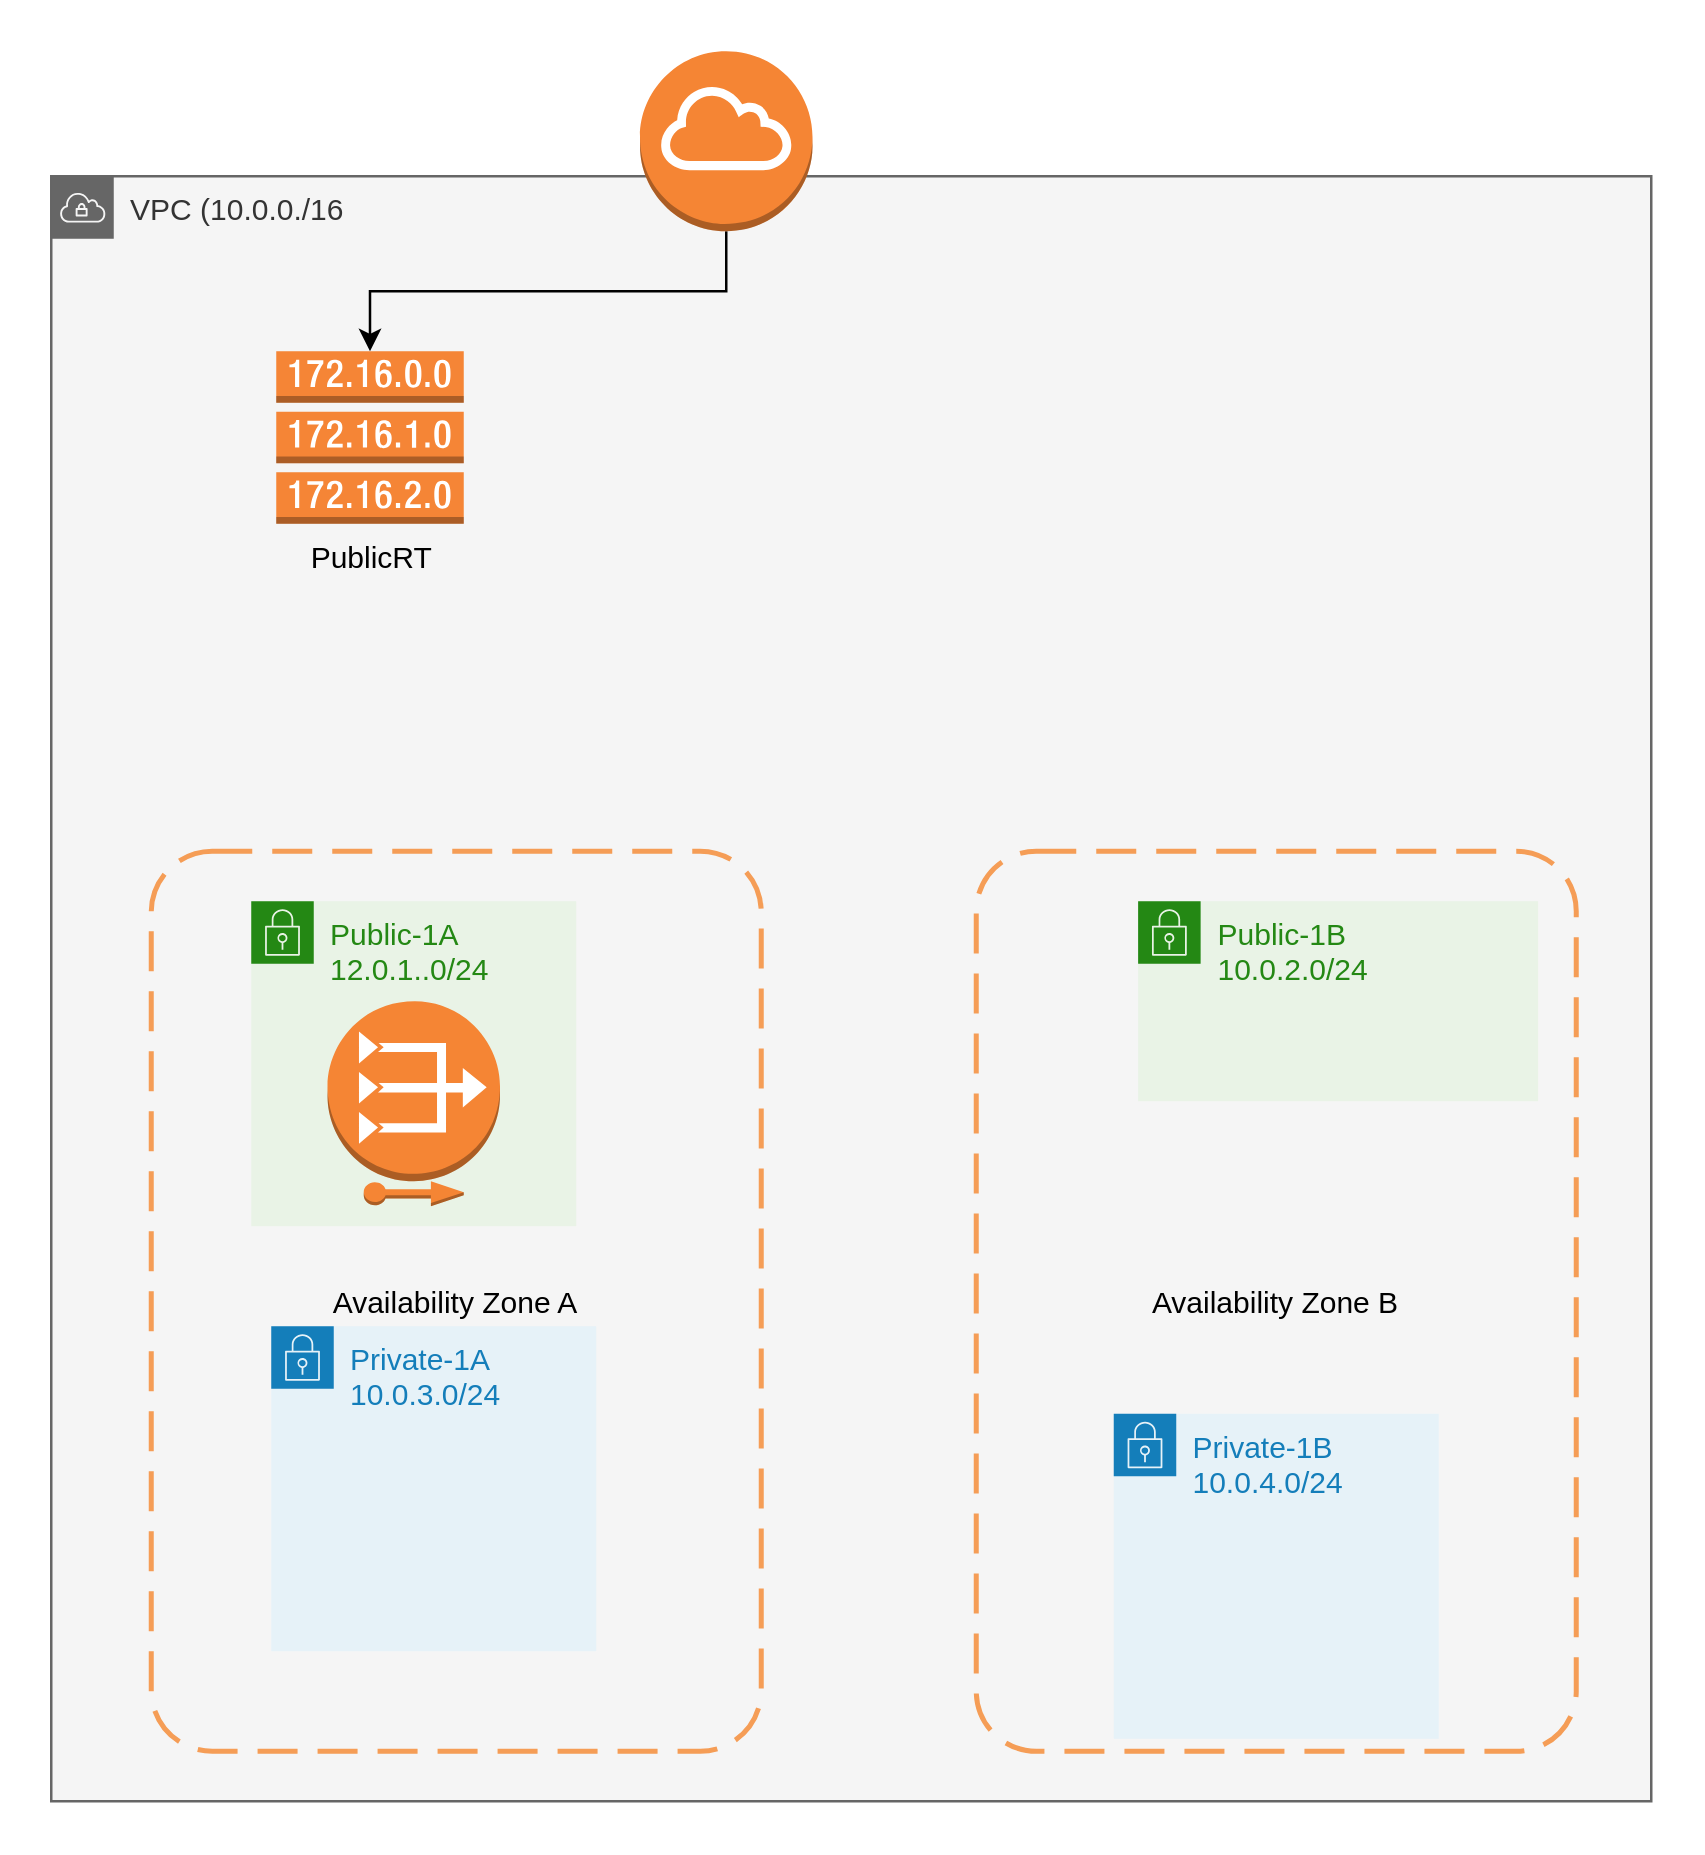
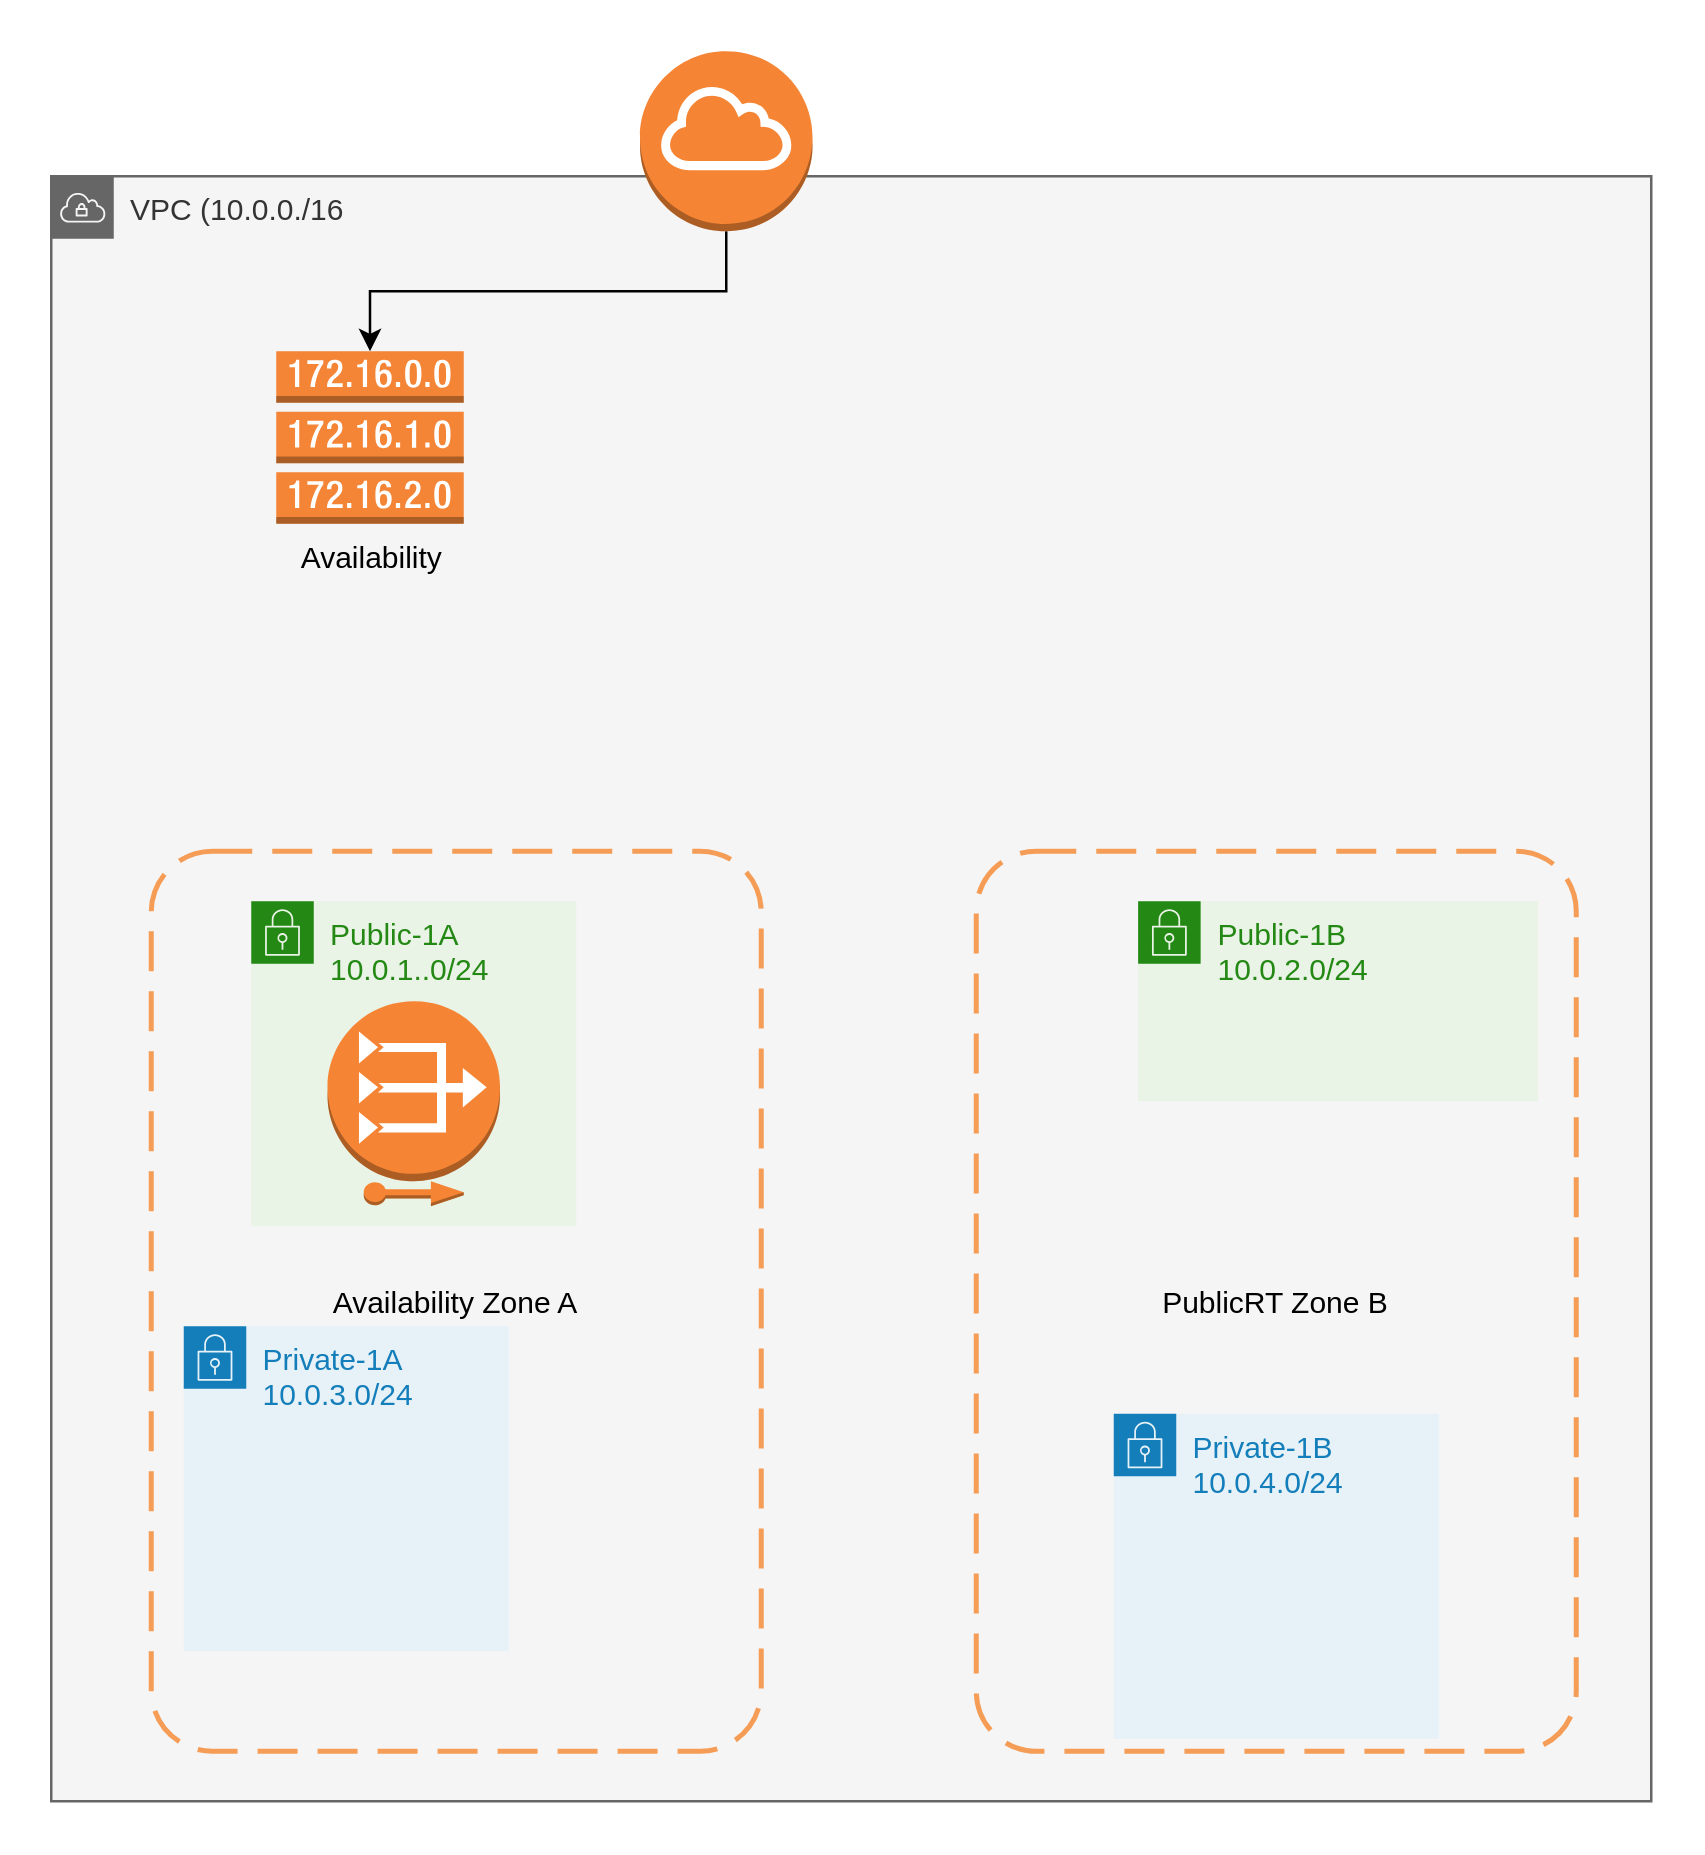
(373, 559) -> (373, 559)
(416, 955) -> (416, 955)
(1275, 1303) -> (1275, 1303)
(434, 1489) -> (346, 1489)
